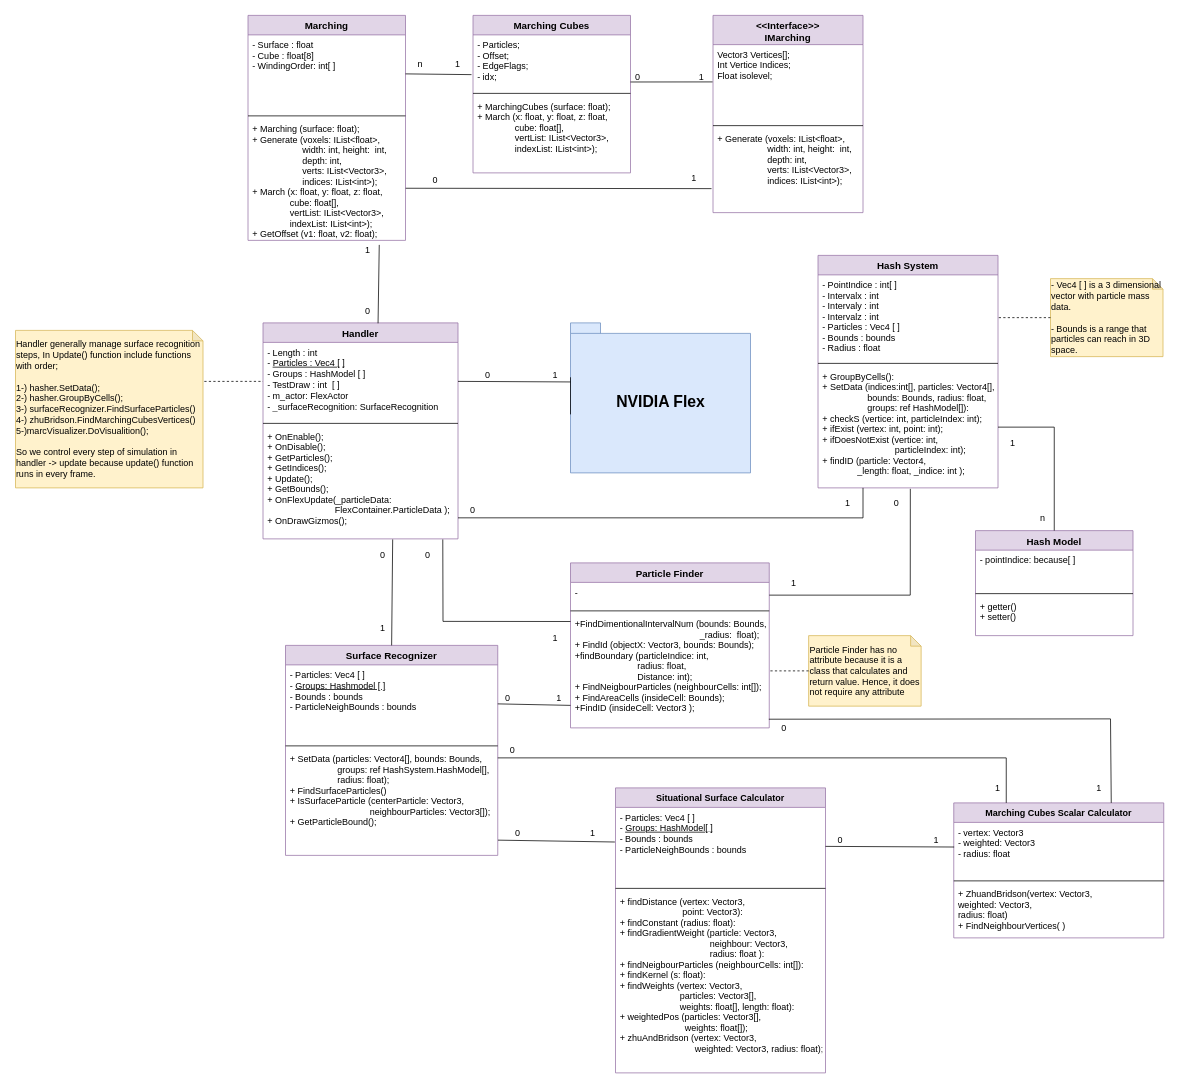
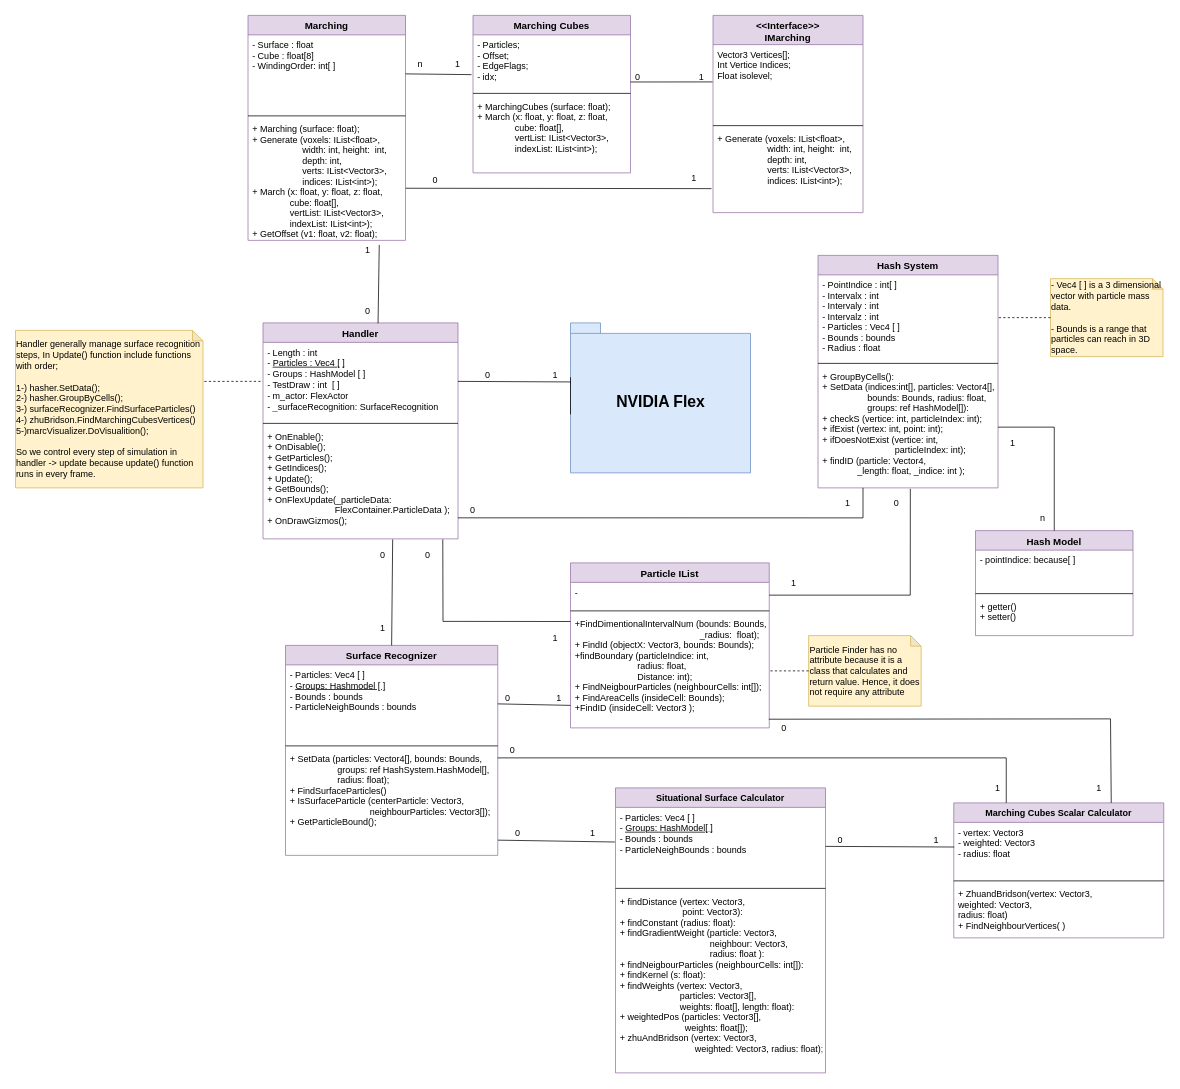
(669, 574) -> (669, 574)
